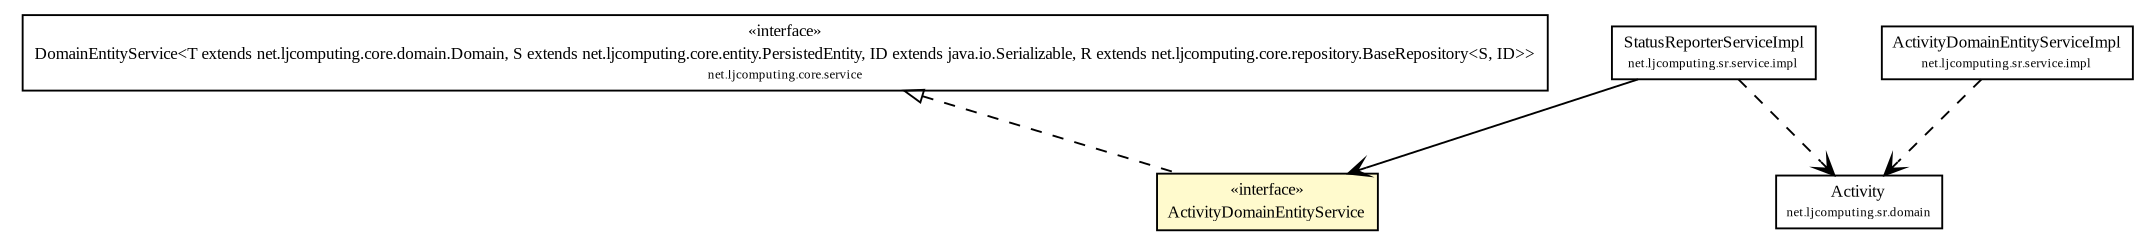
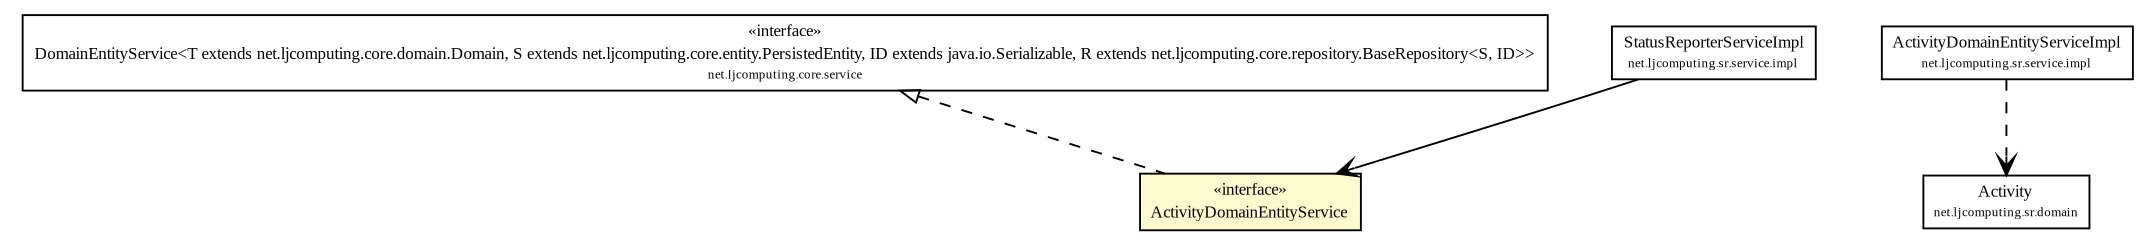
(1780, 121) -> none
